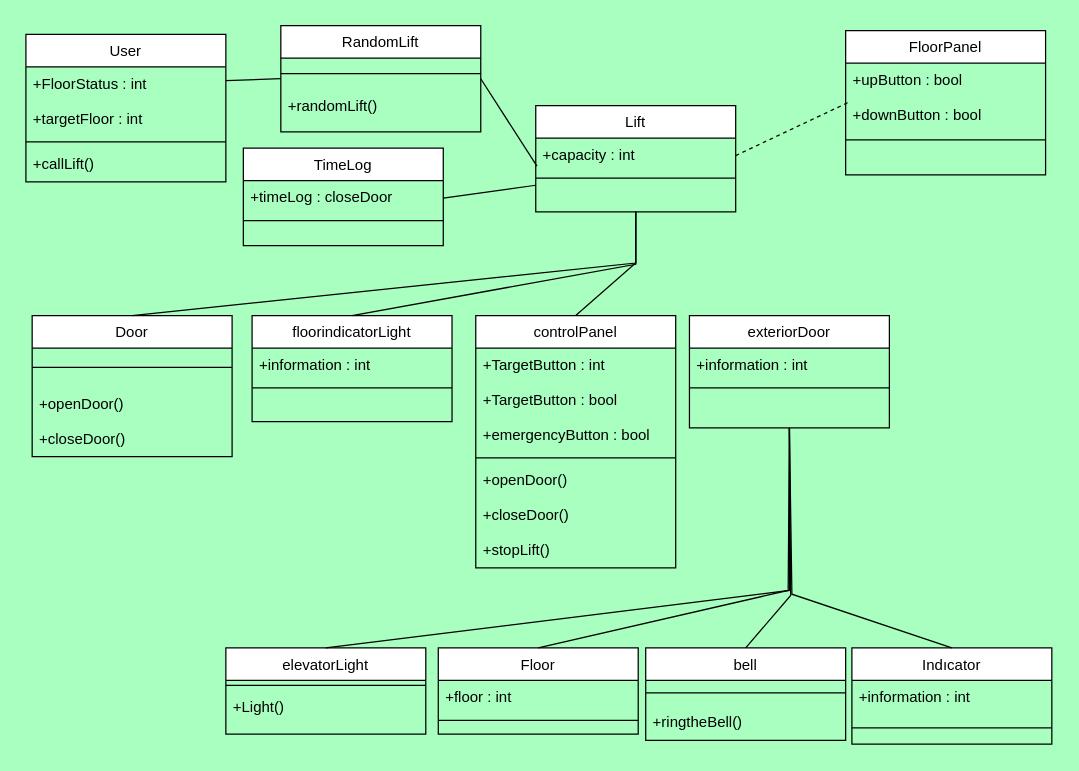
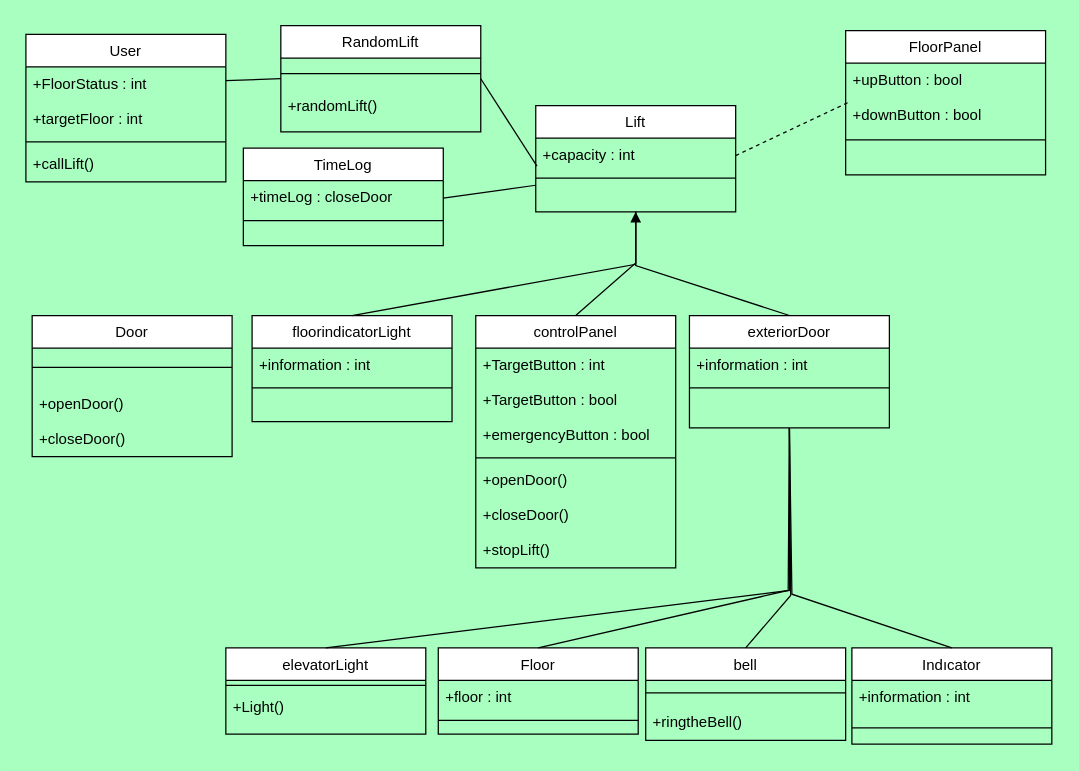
(620, 267) -> (620, 267)
(381, 290) -> none
none -> (713, 291)
